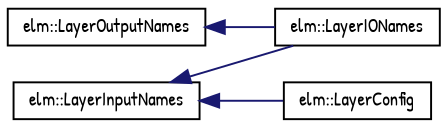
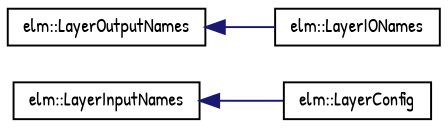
(242, 61) -> none
